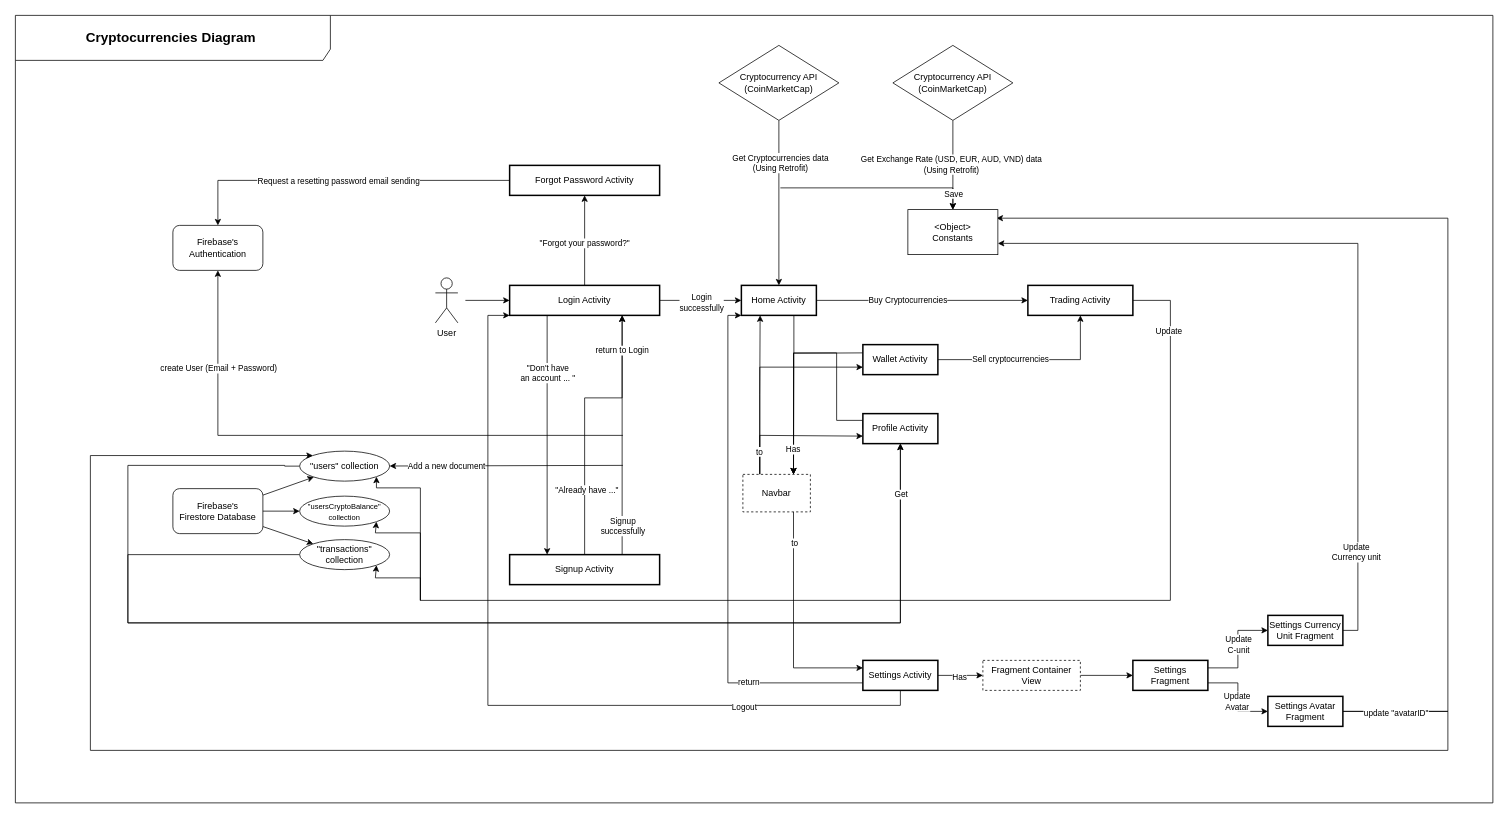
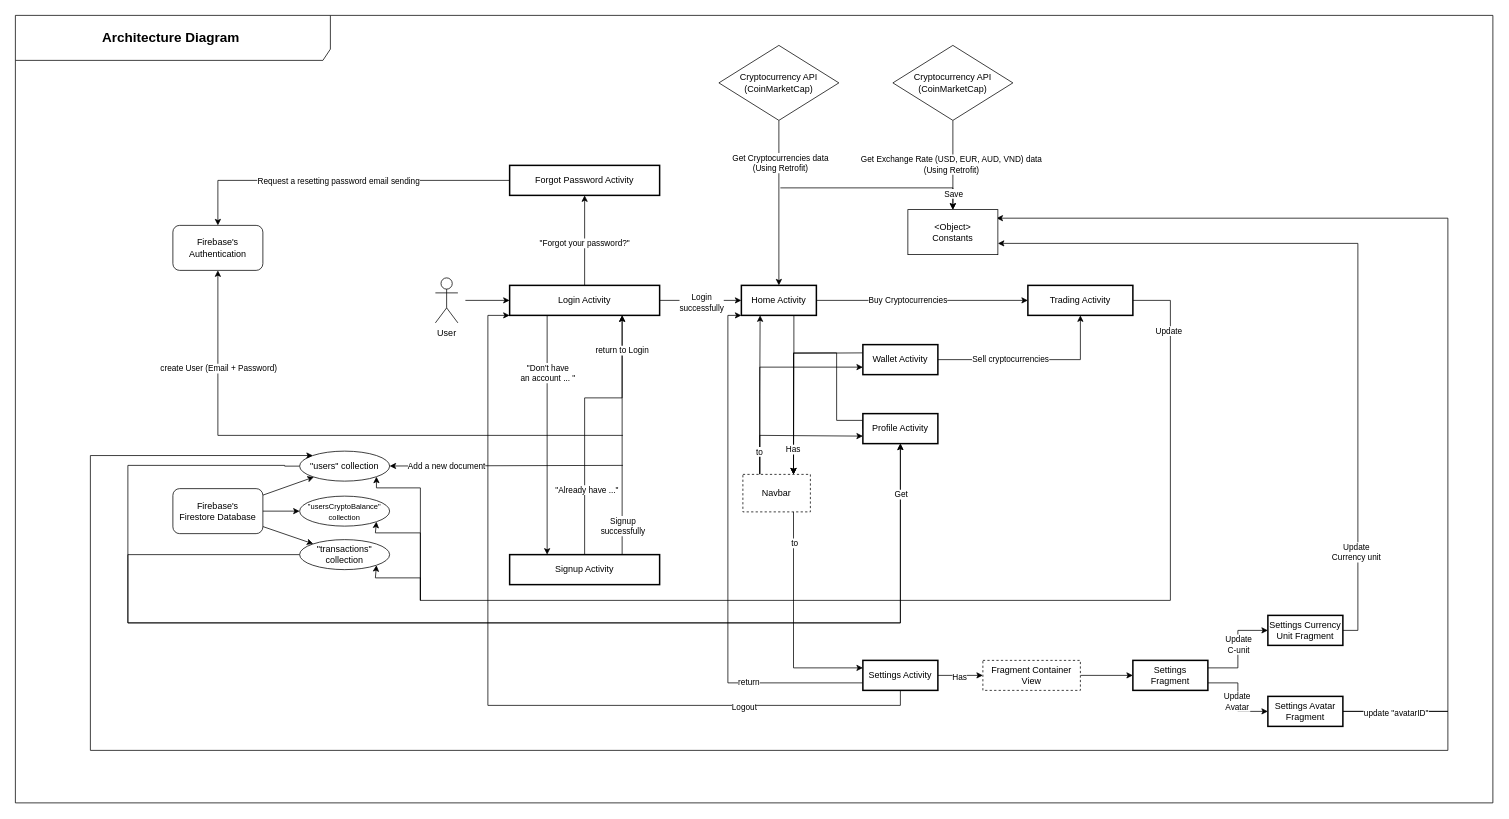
(173, 38) -> (173, 38)
